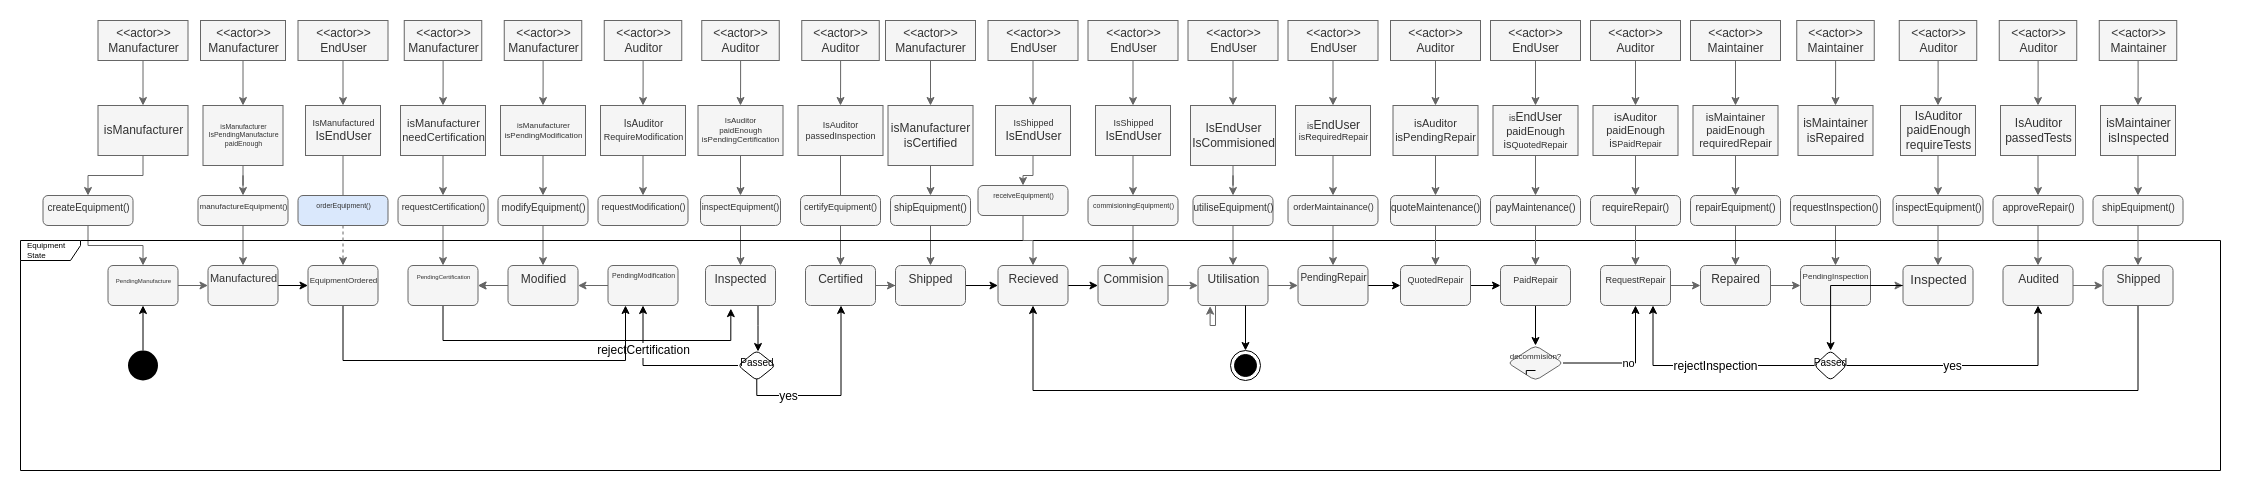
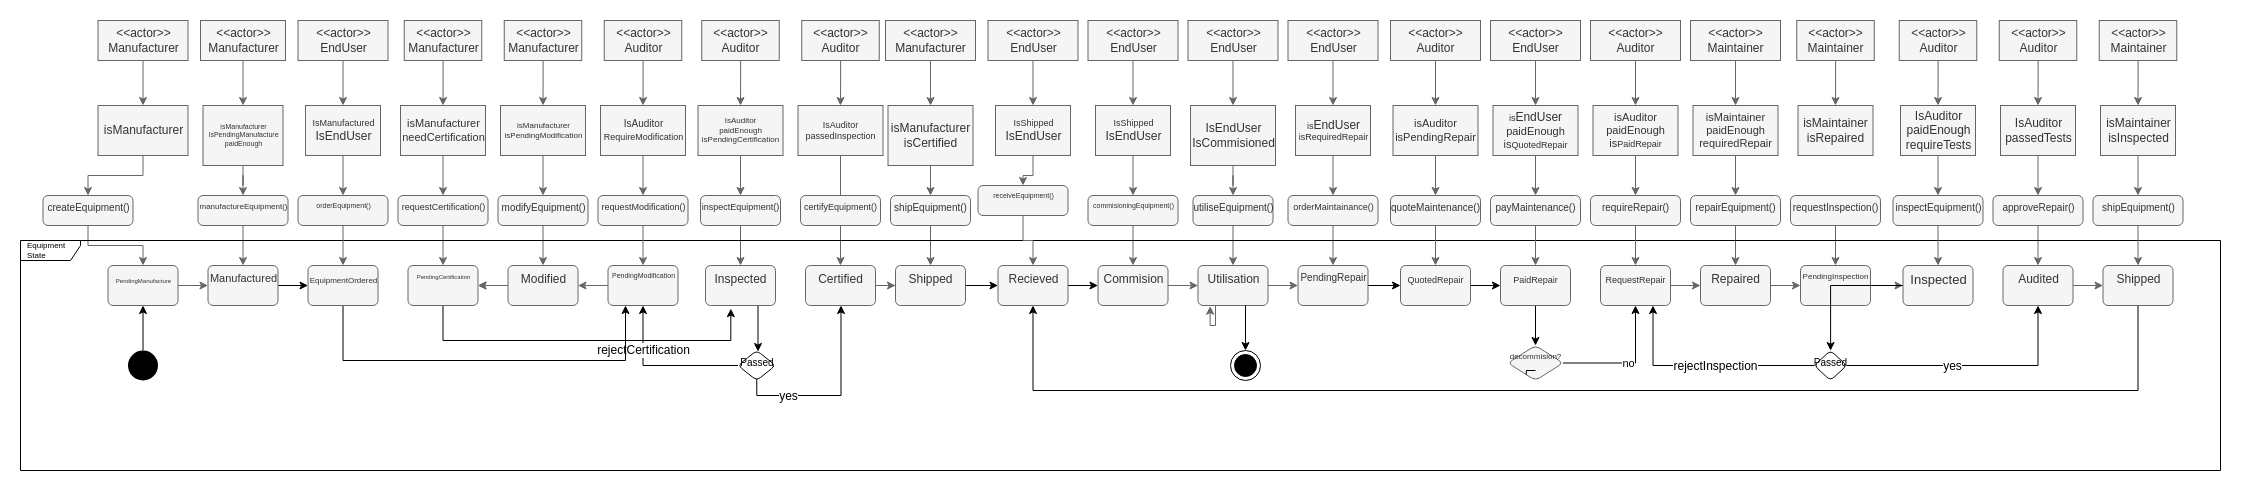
(343, 189) -> (343, 187)
(343, 211) -> (343, 211)
(343, 242) -> (343, 242)
none -> (643, 242)
